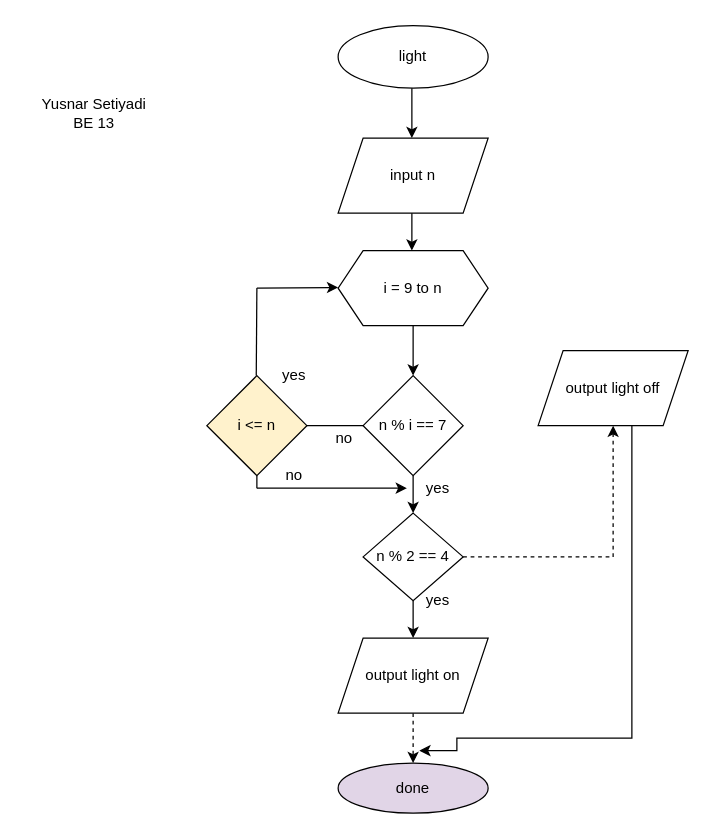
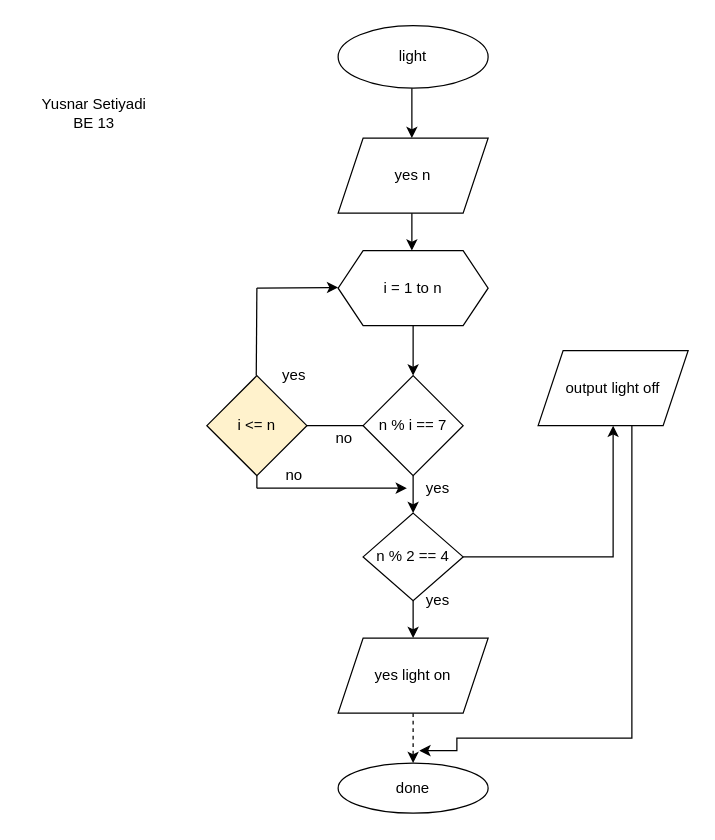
(413, 176) -> (413, 176)
(413, 288) -> (413, 288)
(600, 557) -> (600, 557)
(413, 676) -> (413, 676)
(413, 788) -> (413, 788)
